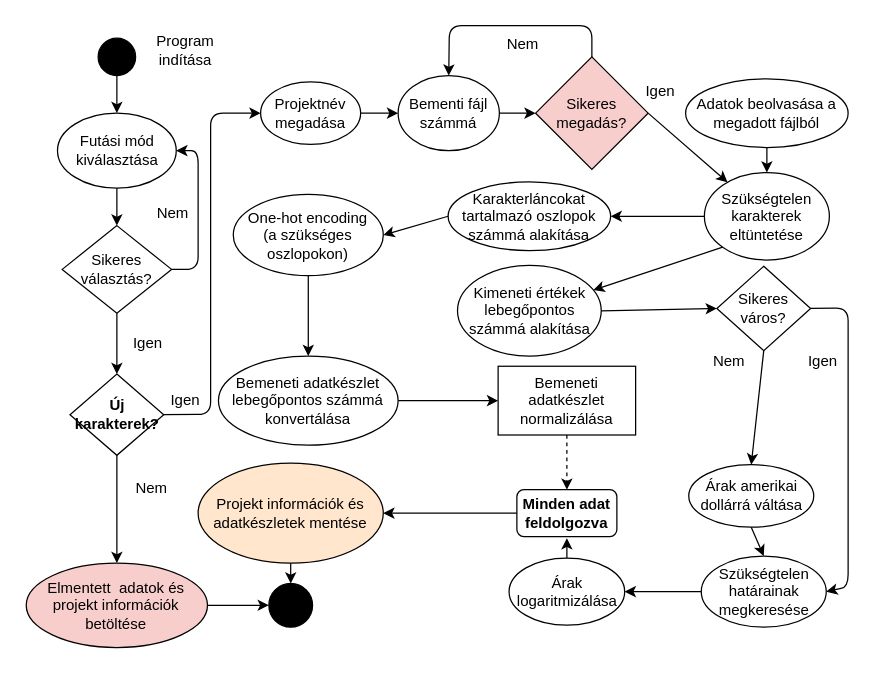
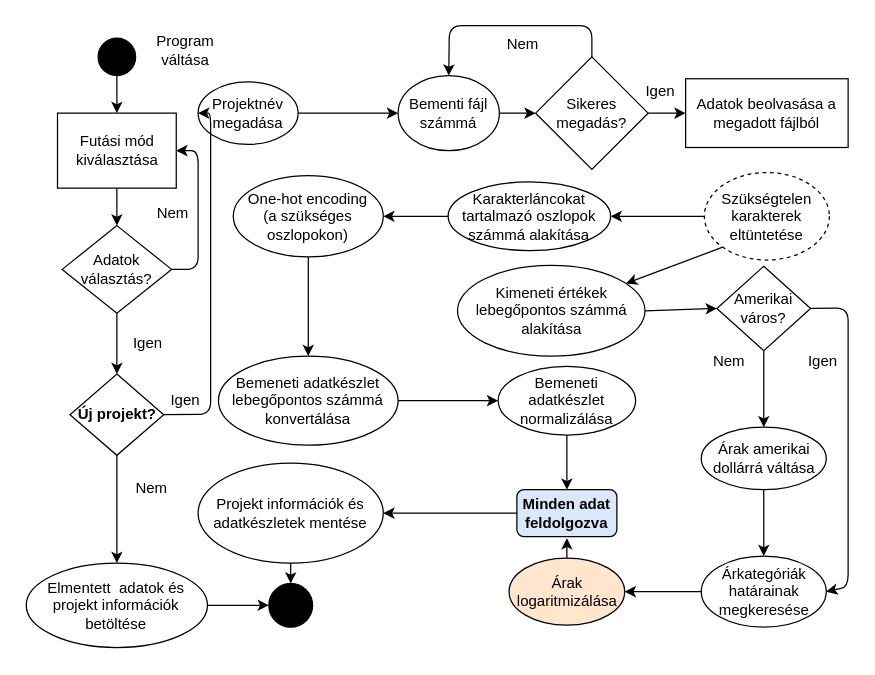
(186, 51) -> (186, 51)
(311, 113) -> (248, 113)
(592, 113) -> (592, 113)
(767, 113) -> (767, 113)
(684, 145) -> (662, 113)
(117, 151) -> (117, 151)
(767, 156) -> none
(767, 216) -> (767, 216)
(308, 235) -> (308, 216)
(117, 269) -> (117, 269)
(764, 308) -> (764, 308)
(529, 311) -> (551, 311)
(567, 401) -> (567, 401)
(118, 414) -> (118, 414)
(567, 458) -> (567, 458)
(751, 496) -> (764, 458)
(291, 513) -> (291, 513)
(567, 513) -> (567, 513)
(567, 592) -> (567, 592)
(764, 592) -> (764, 592)
(117, 605) -> (117, 605)
